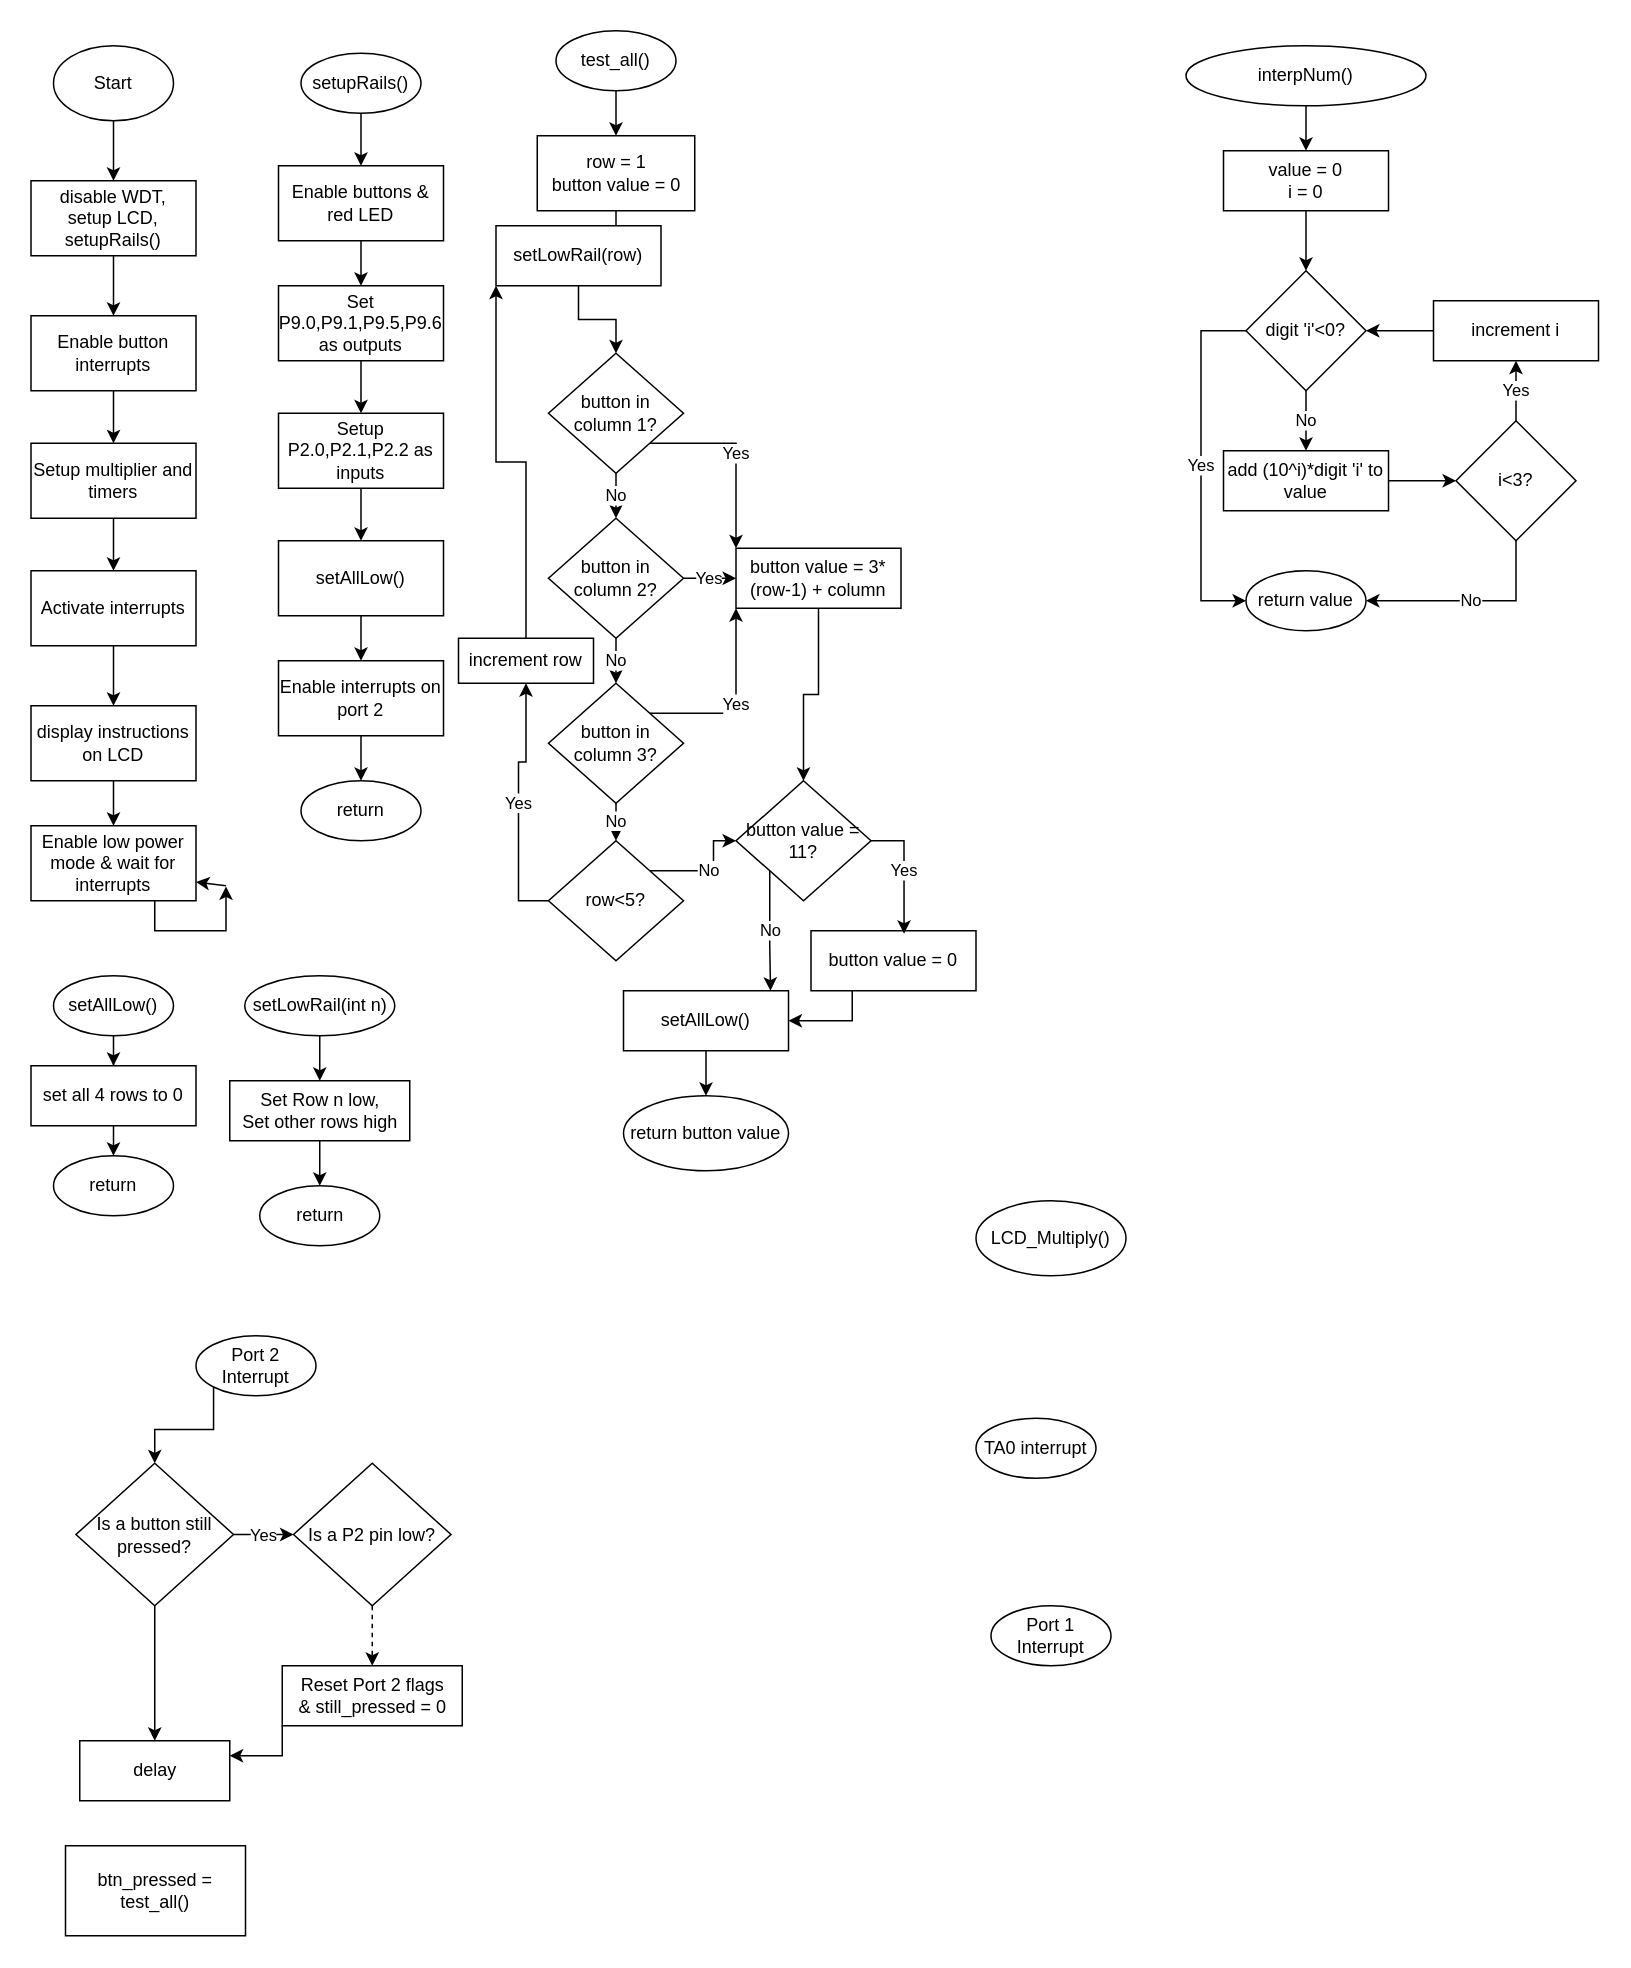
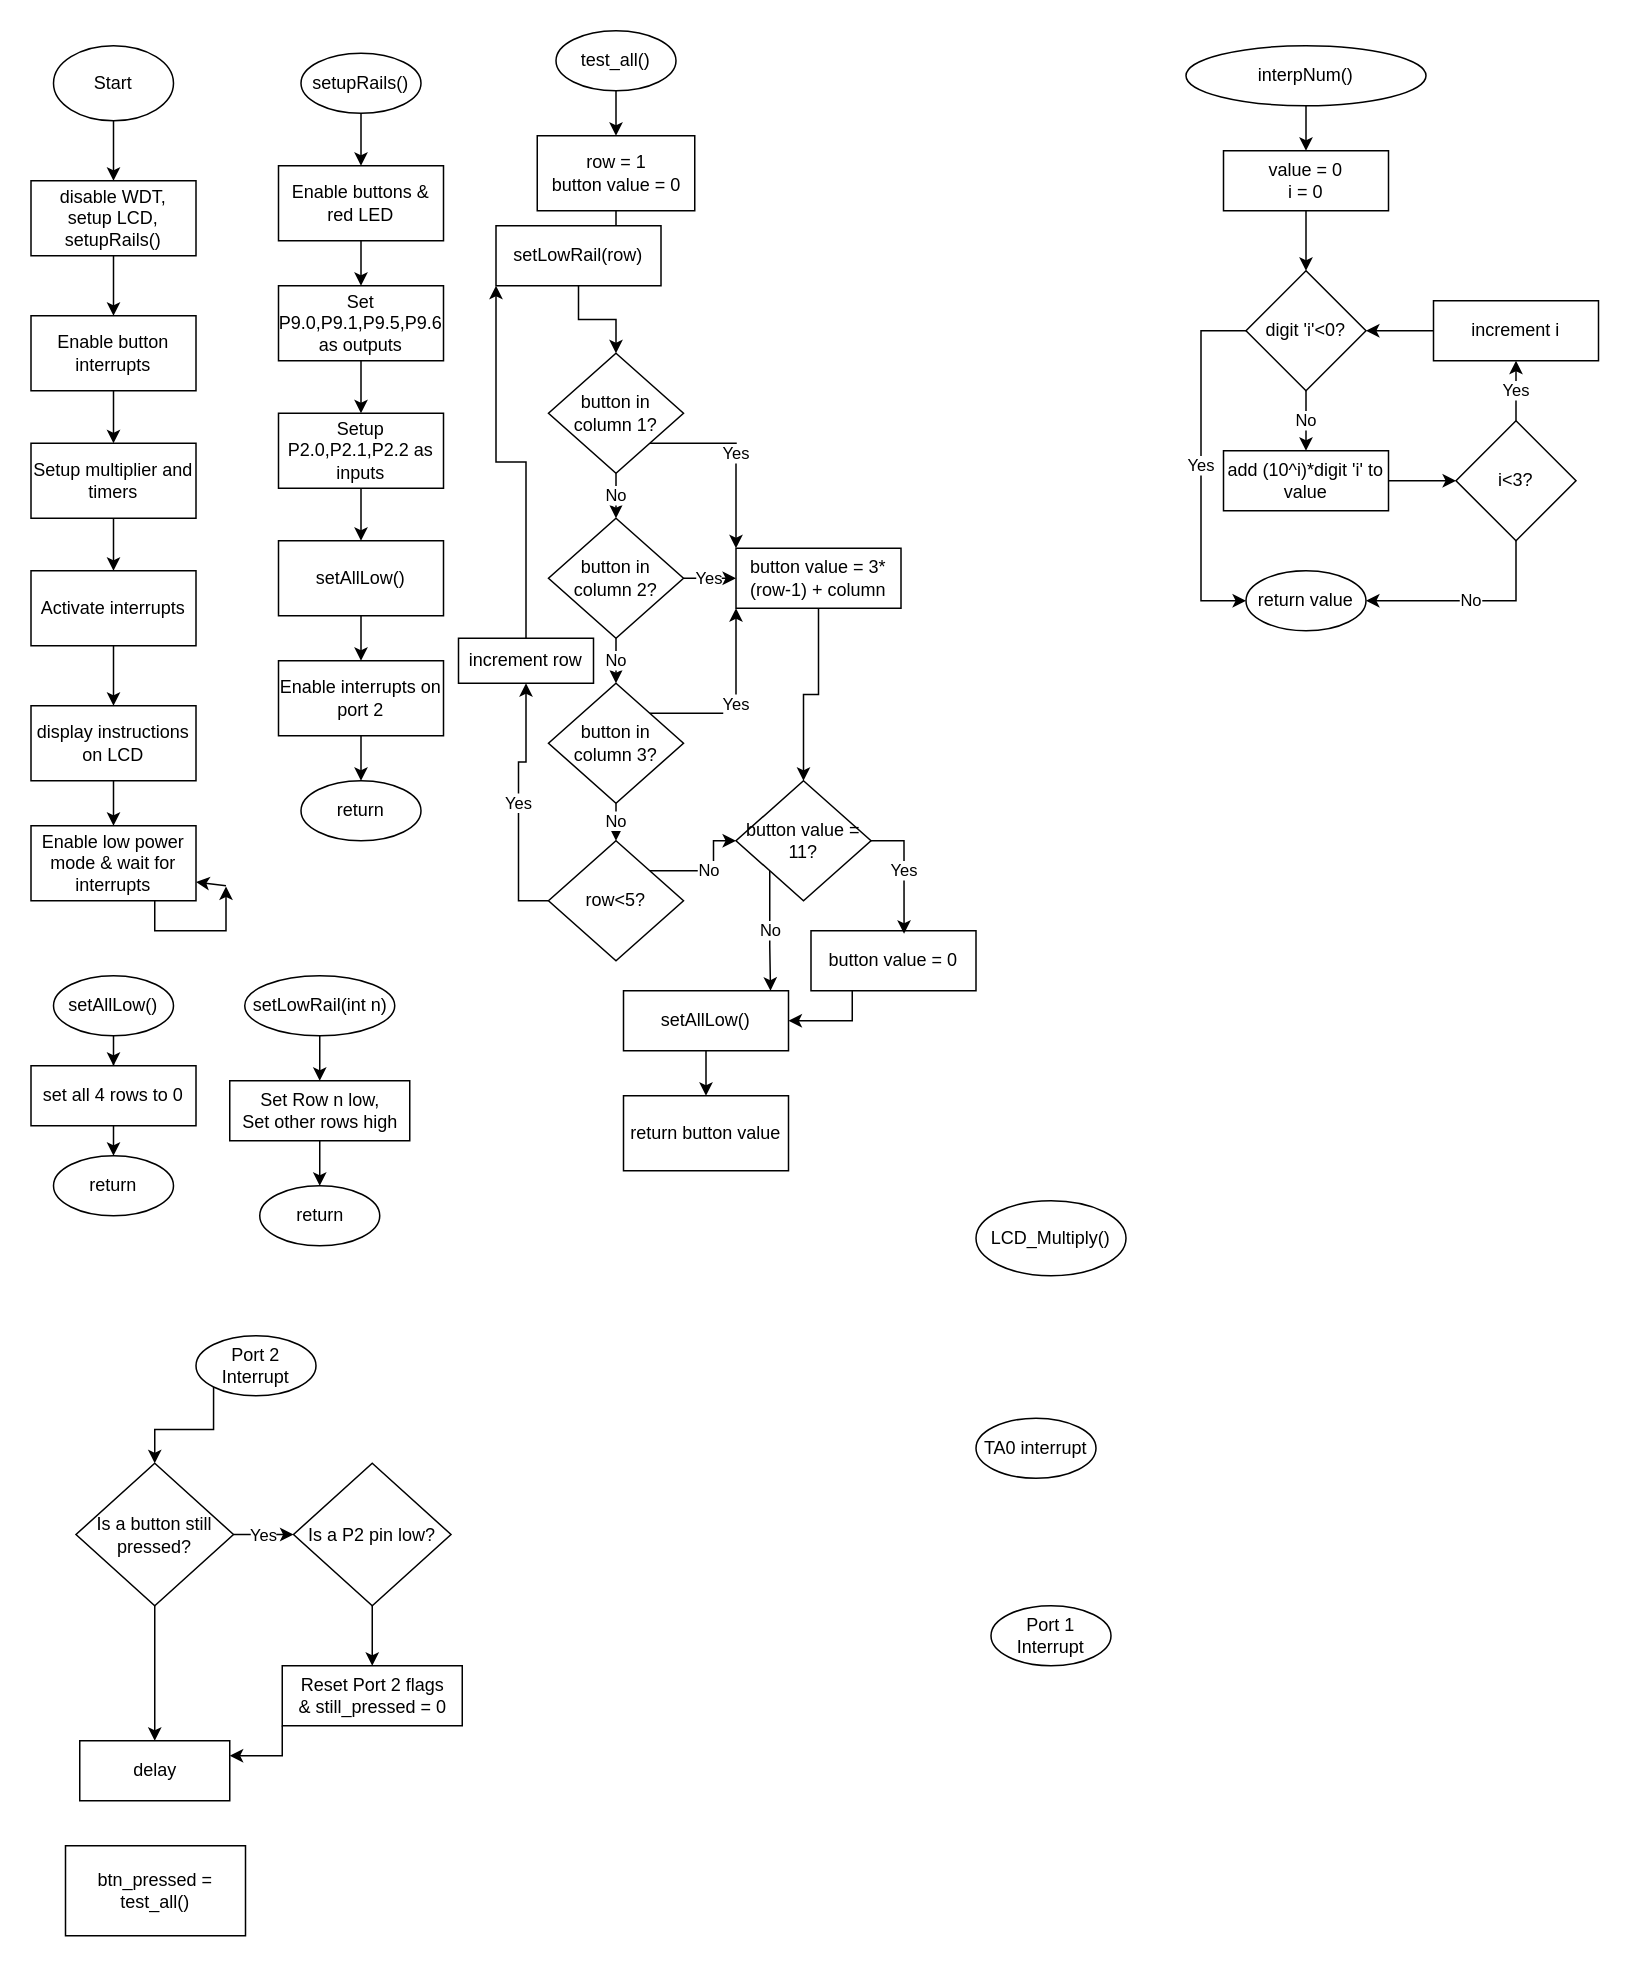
(706, 1133) -> (706, 1133)
(372, 1630) -> (372, 1630)
